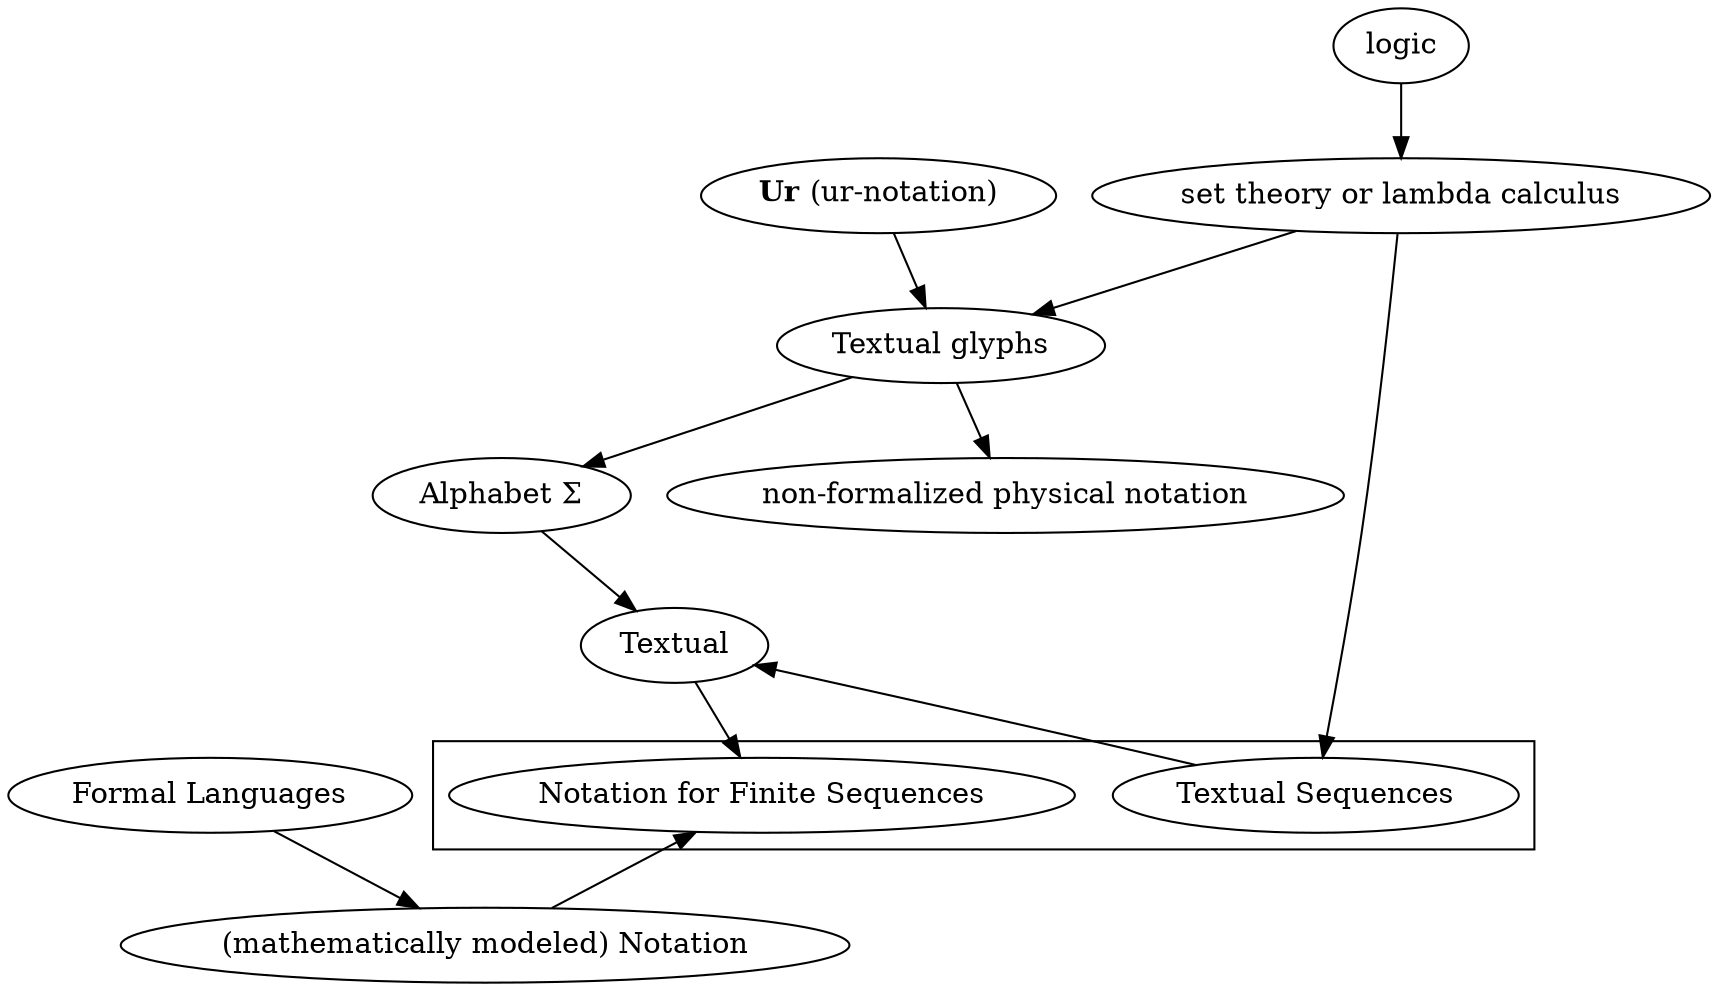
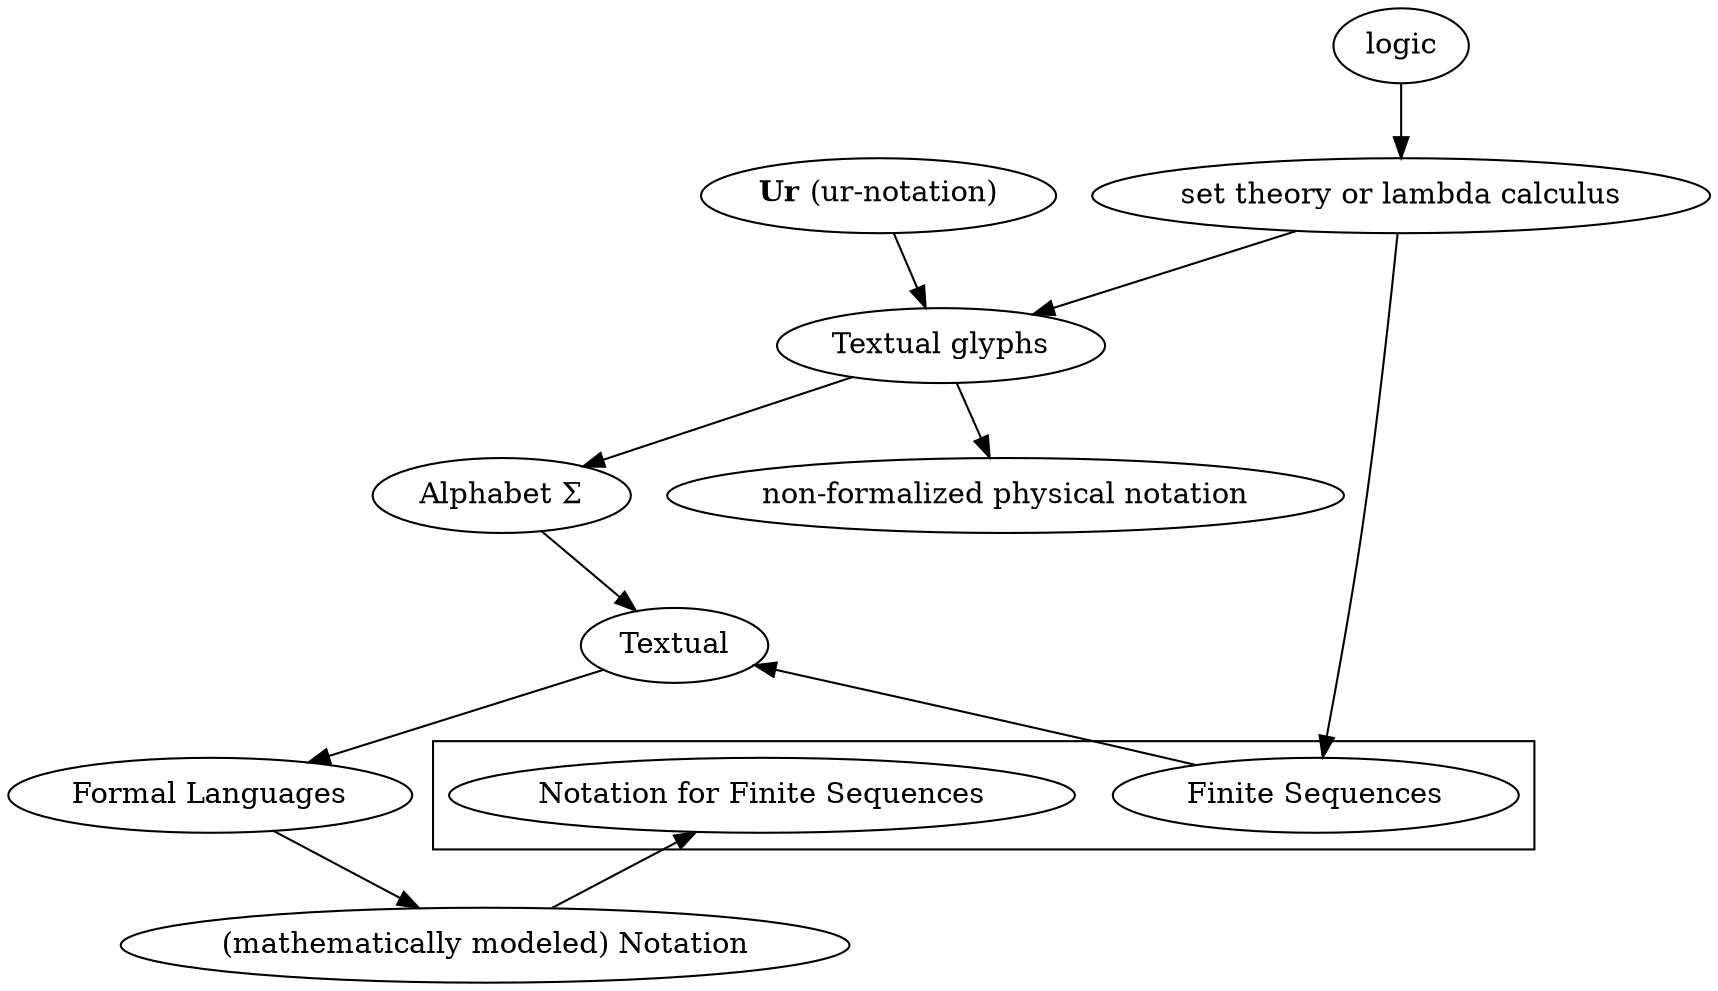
(712, 710) -> (466, 713)
(1316, 795) -> (1316, 795)
